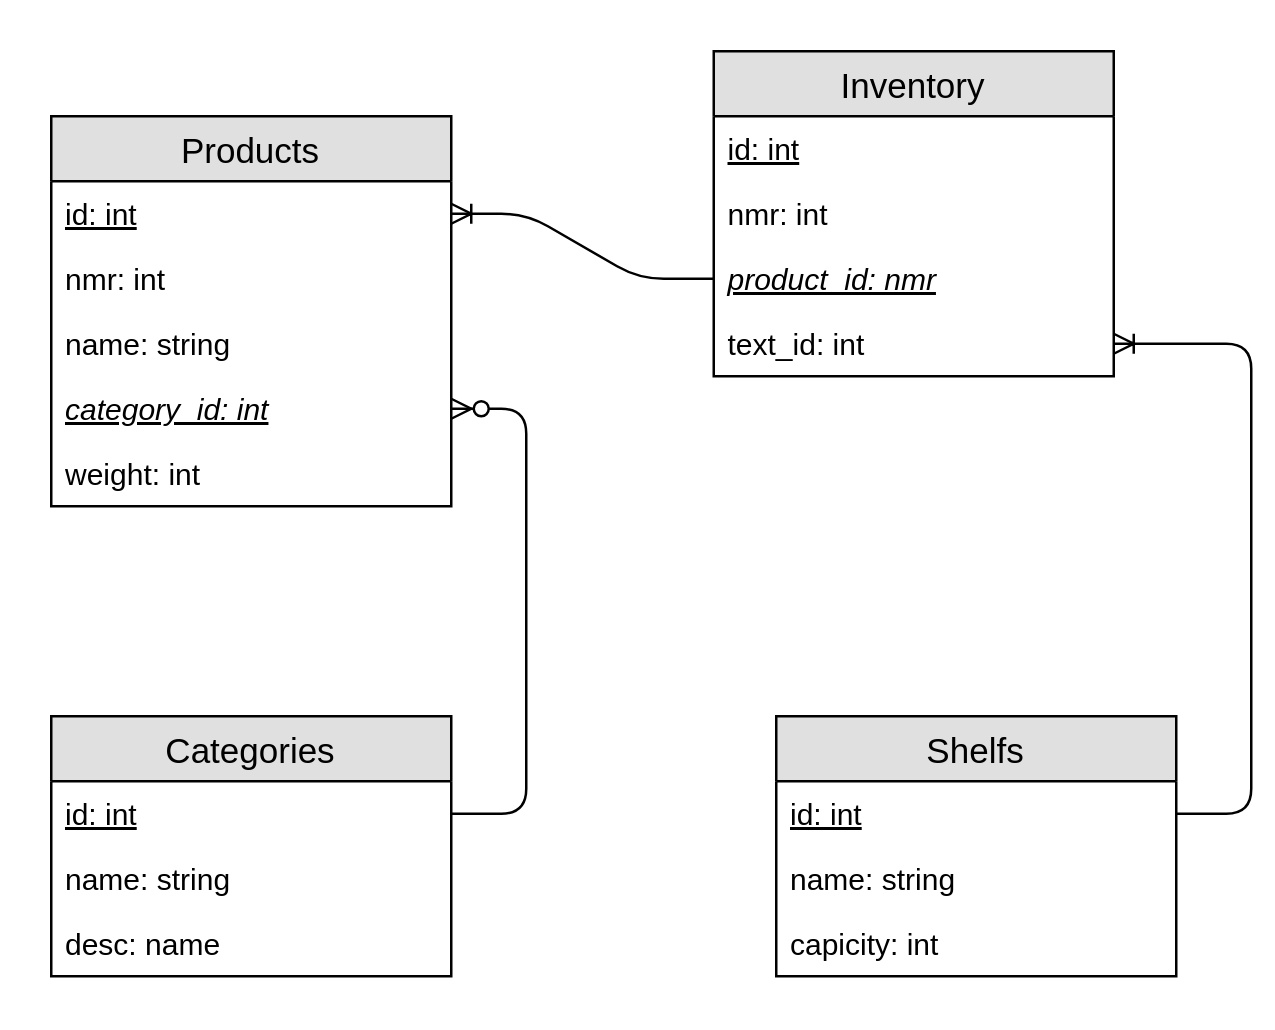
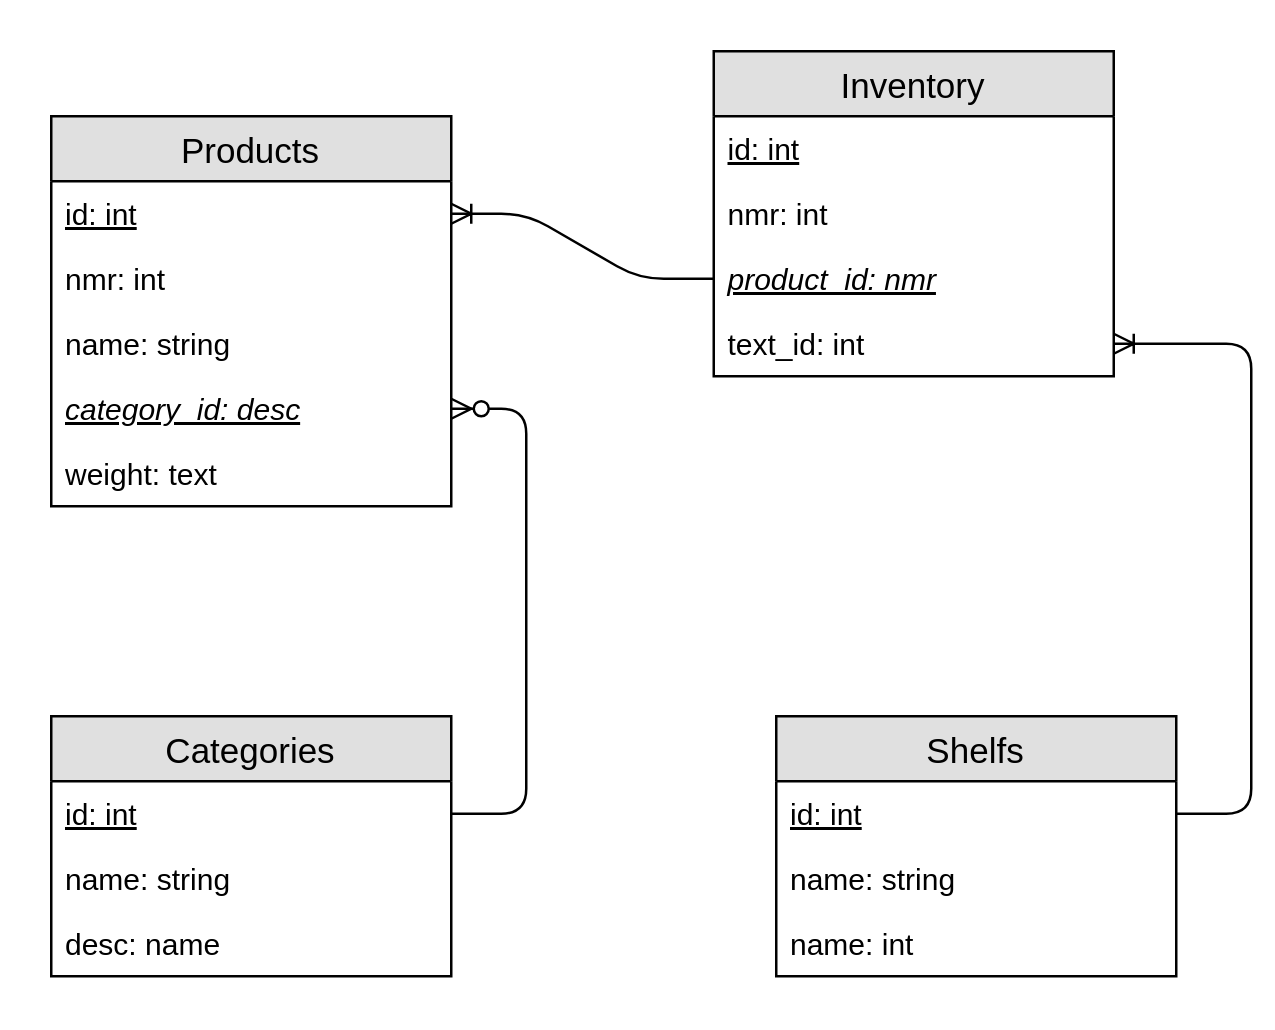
(184, 410) -> (196, 410)
(142, 475) -> (154, 475)
(880, 945) -> (854, 945)
